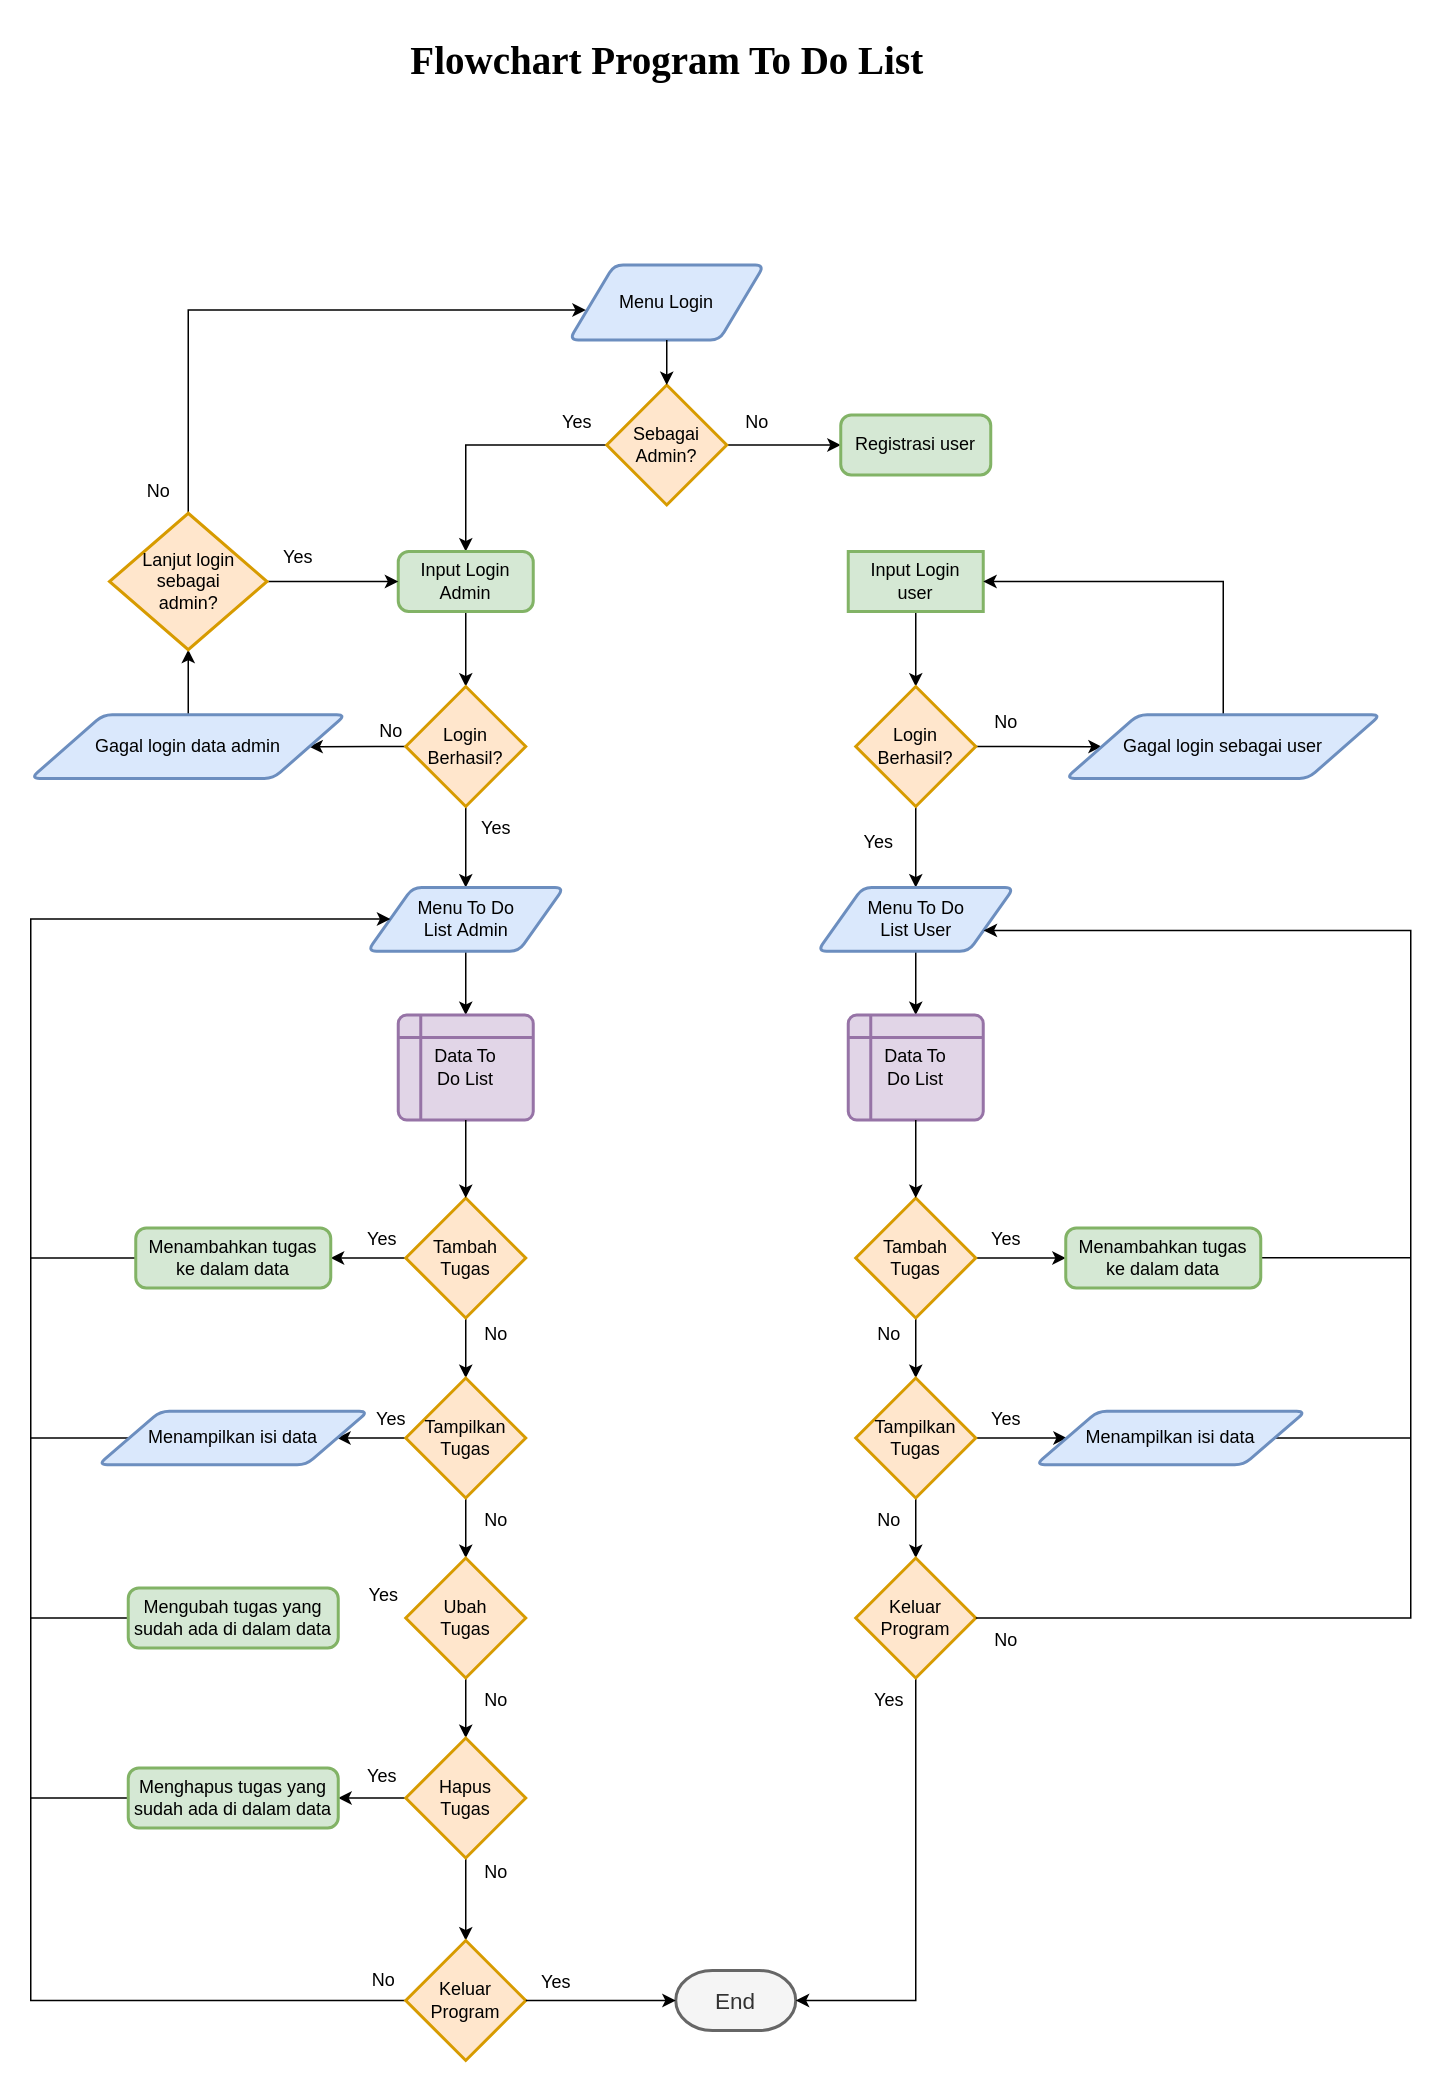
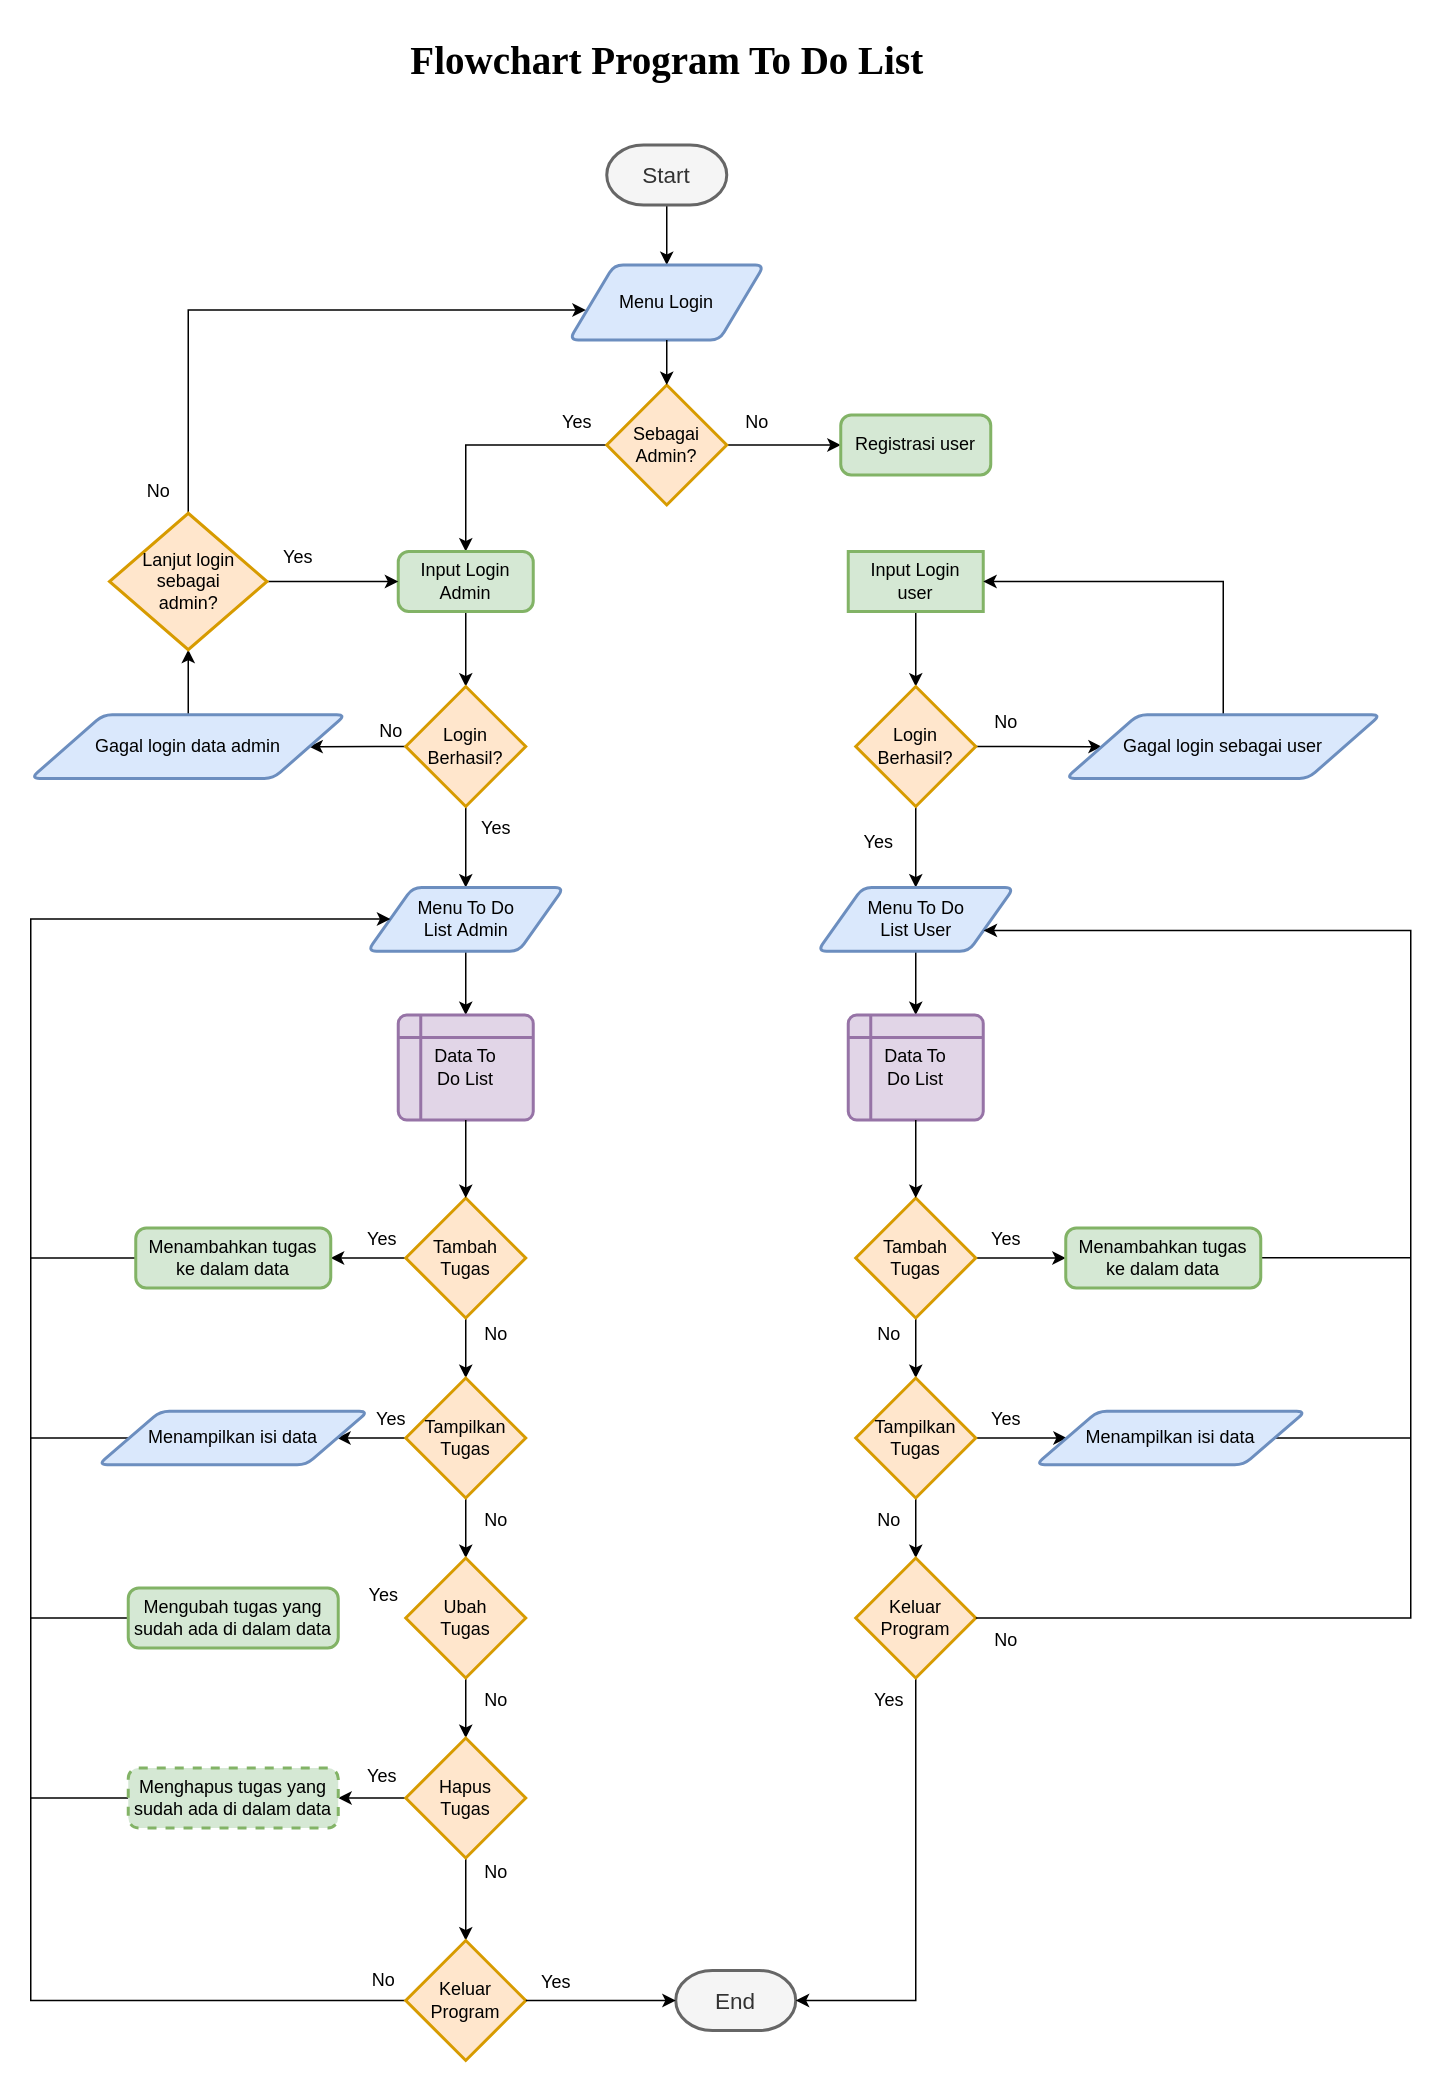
none -> (667, 175)
none -> (667, 230)
(233, 1798) -> (233, 1798)
